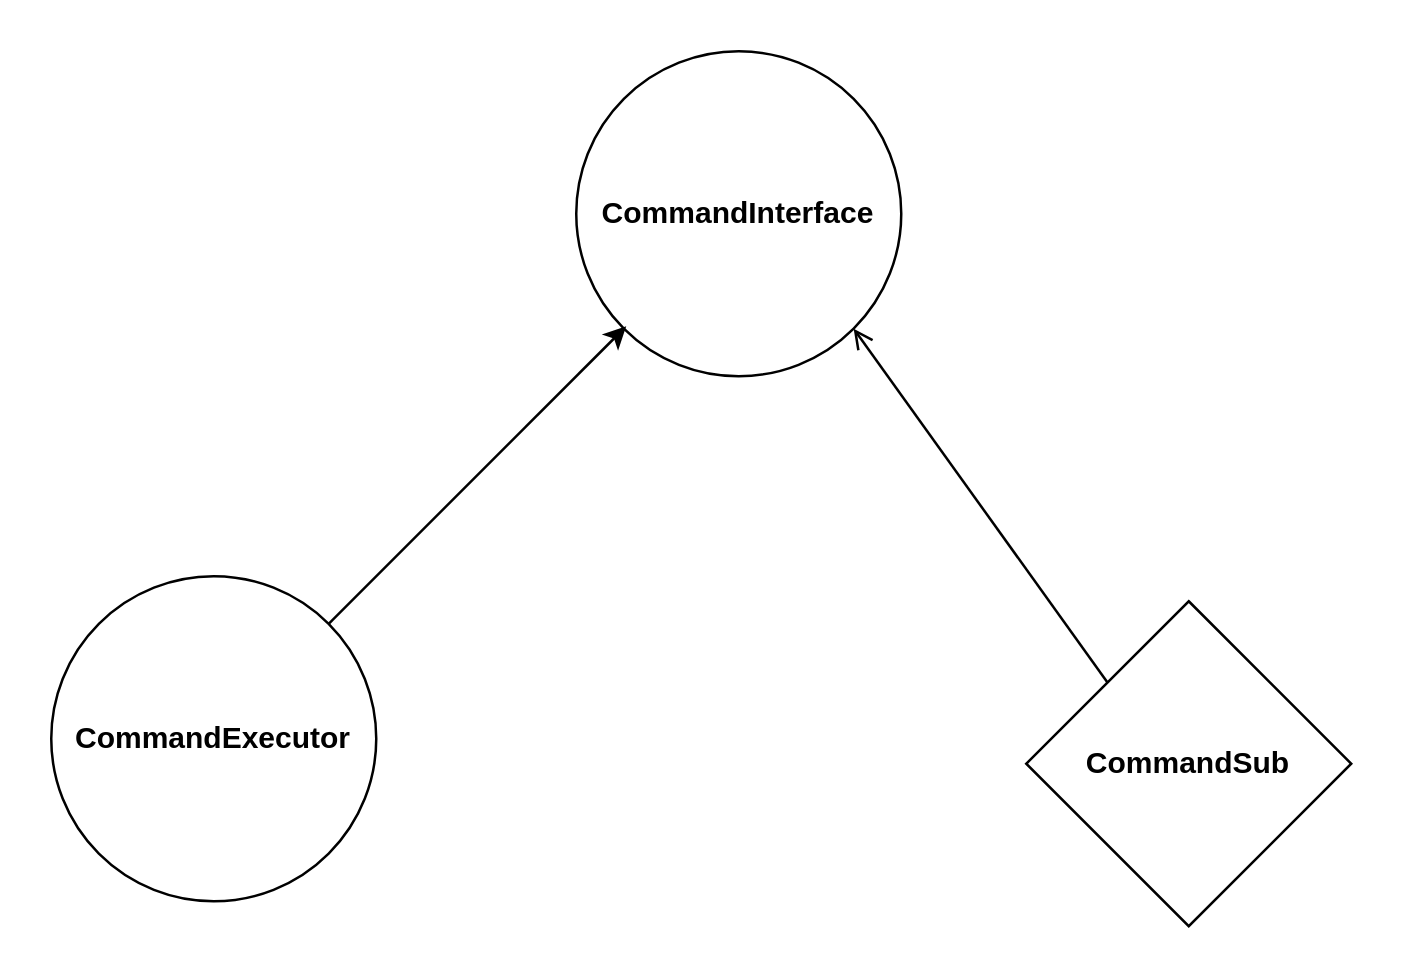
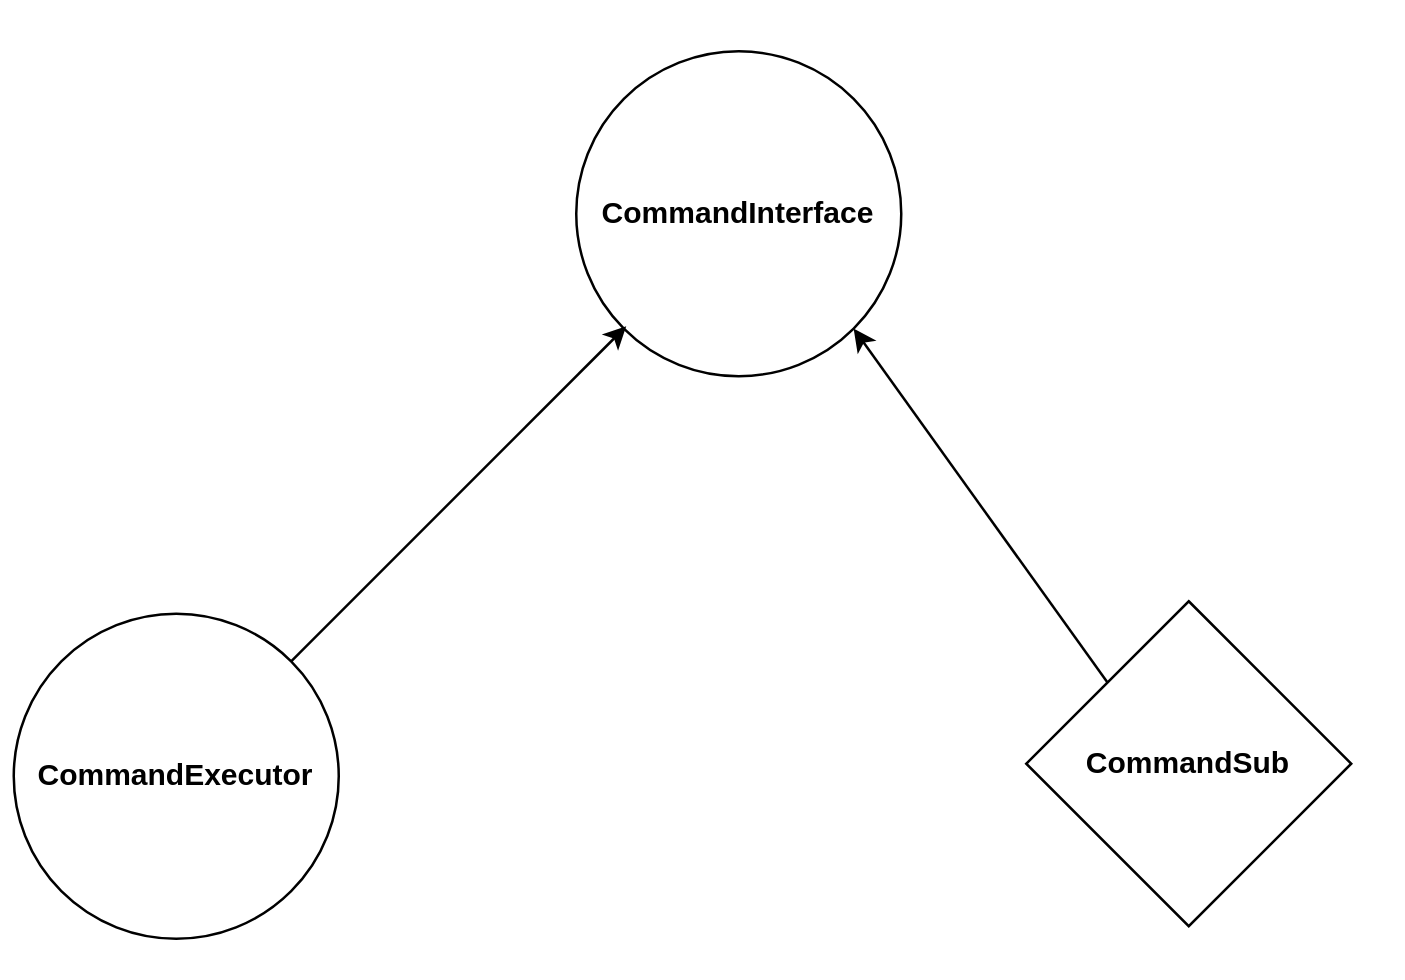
(861, 339) -> (864, 342)
(214, 739) -> (176, 776)
